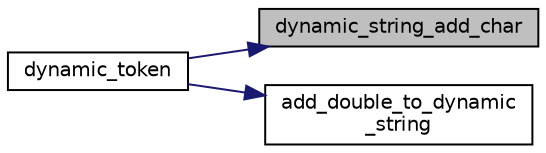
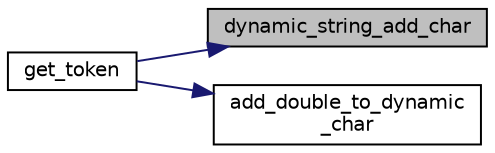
(98, 71) -> (72, 71)
(399, 115) -> (347, 115)
